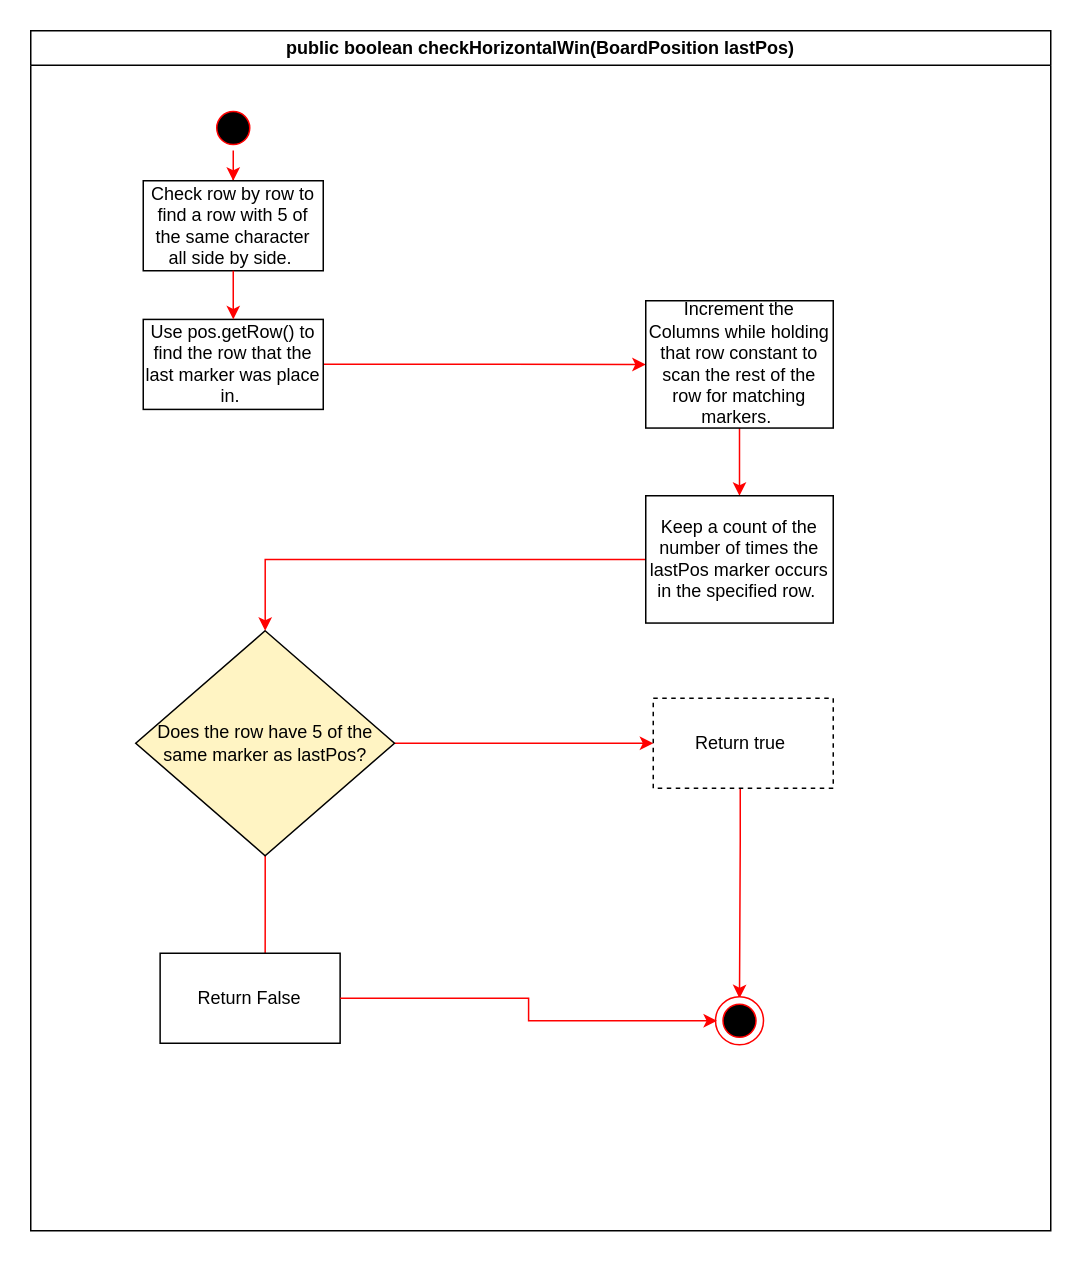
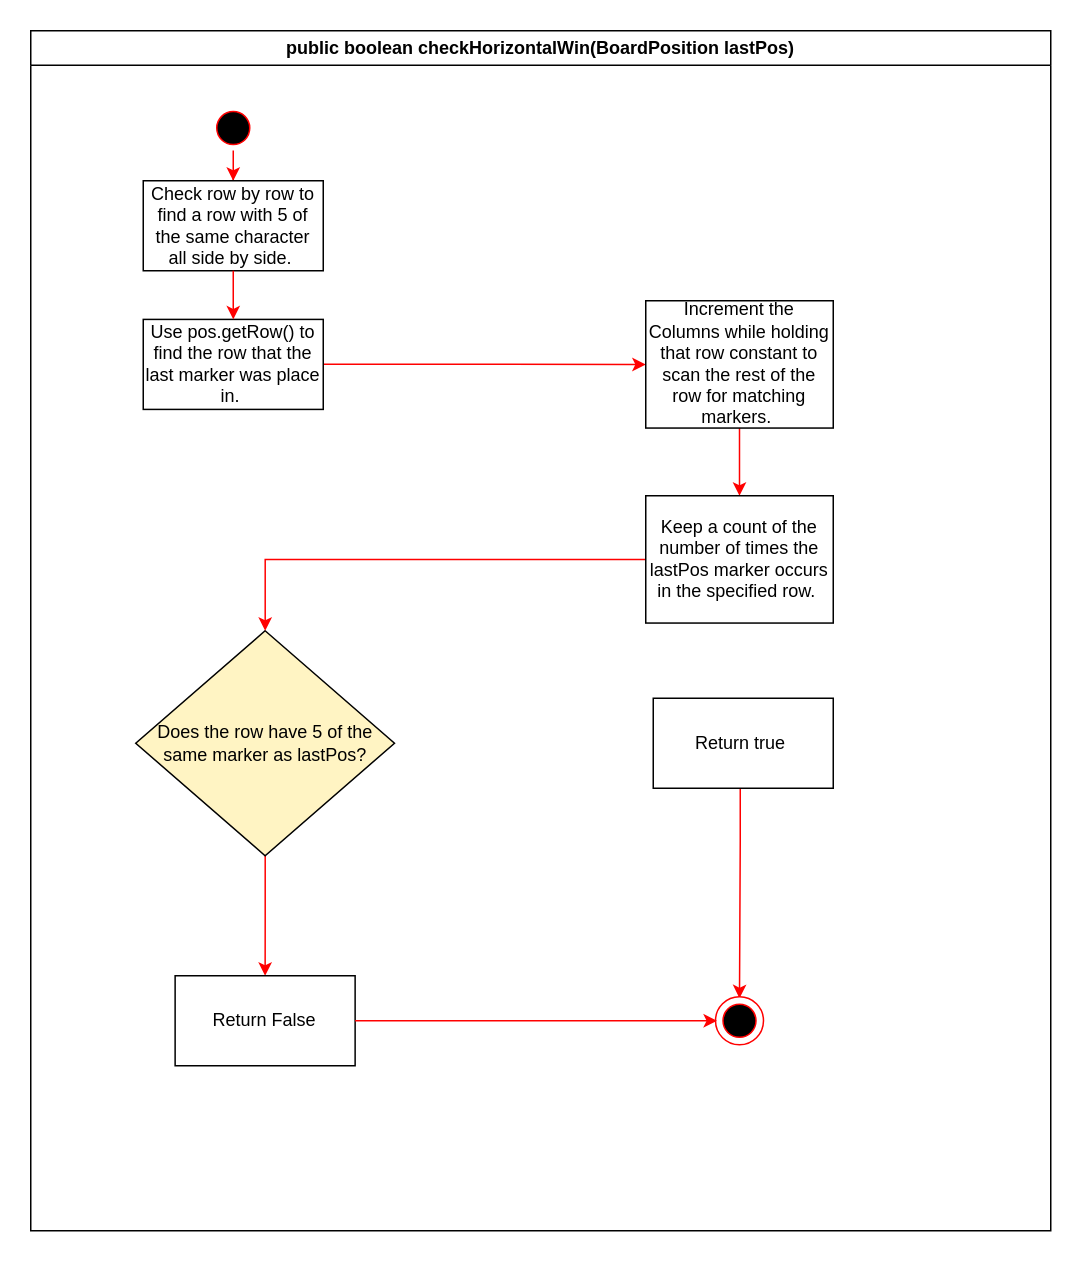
(519, 743) -> none
(743, 743) -> (743, 743)
(250, 998) -> (265, 1021)
